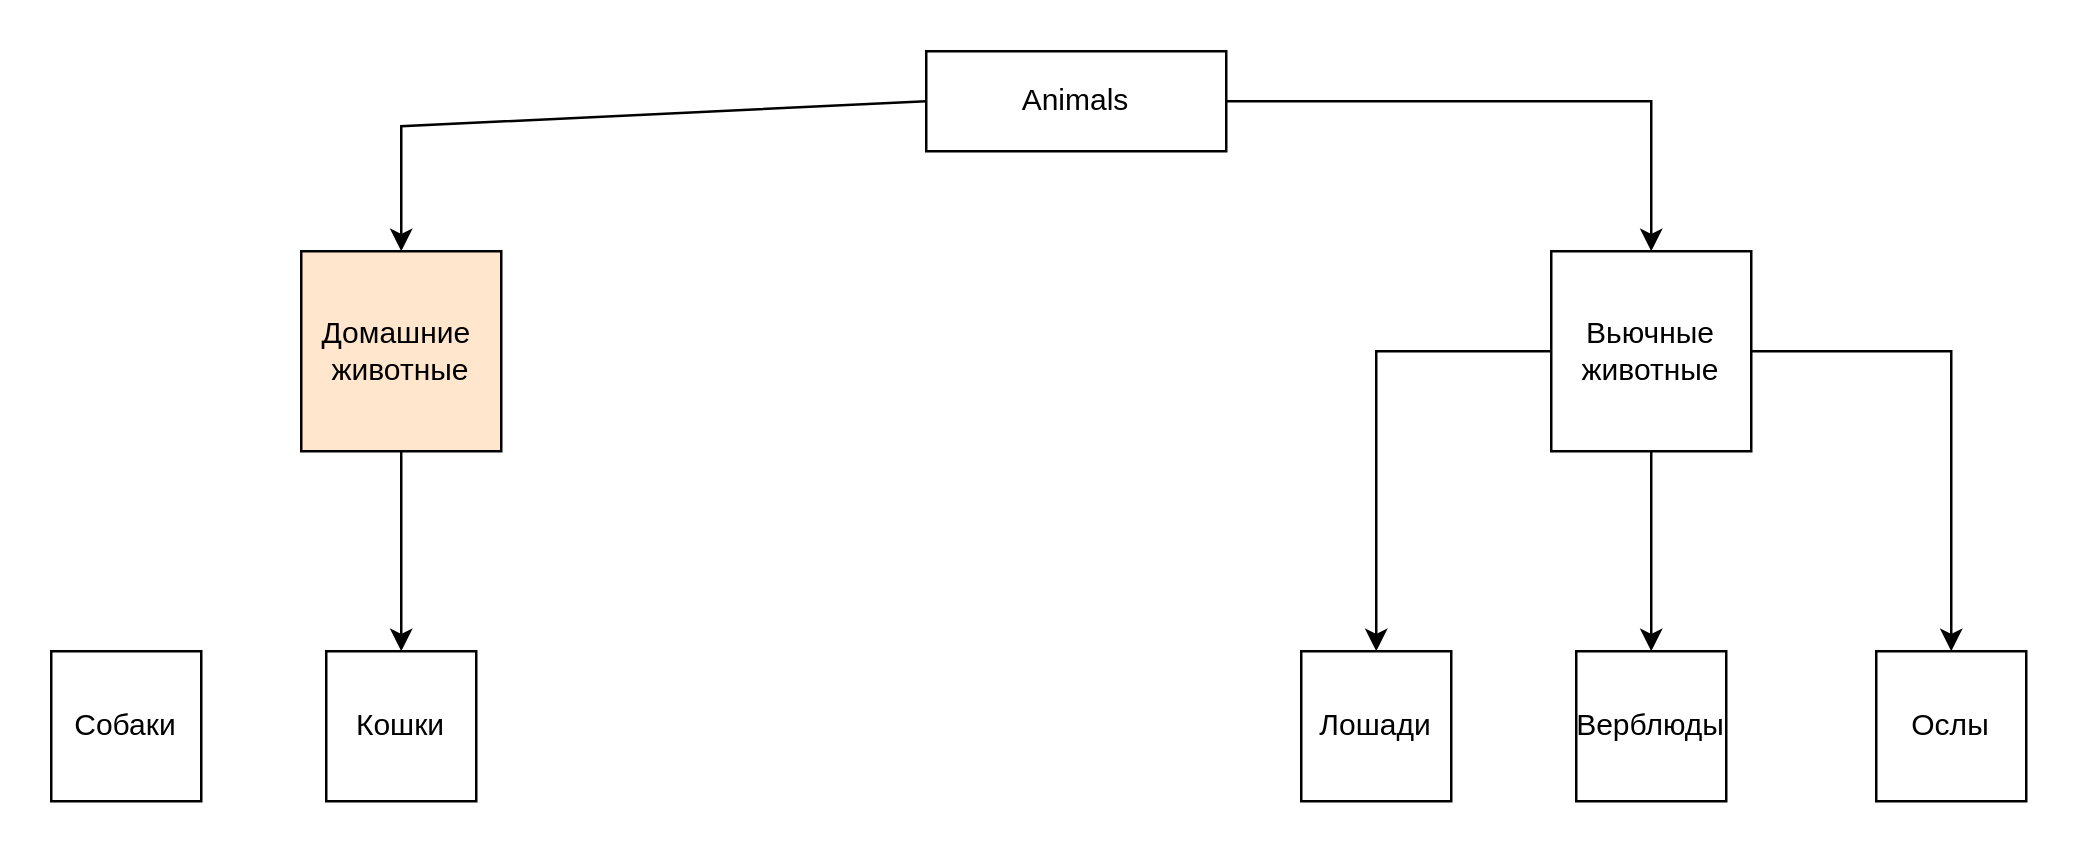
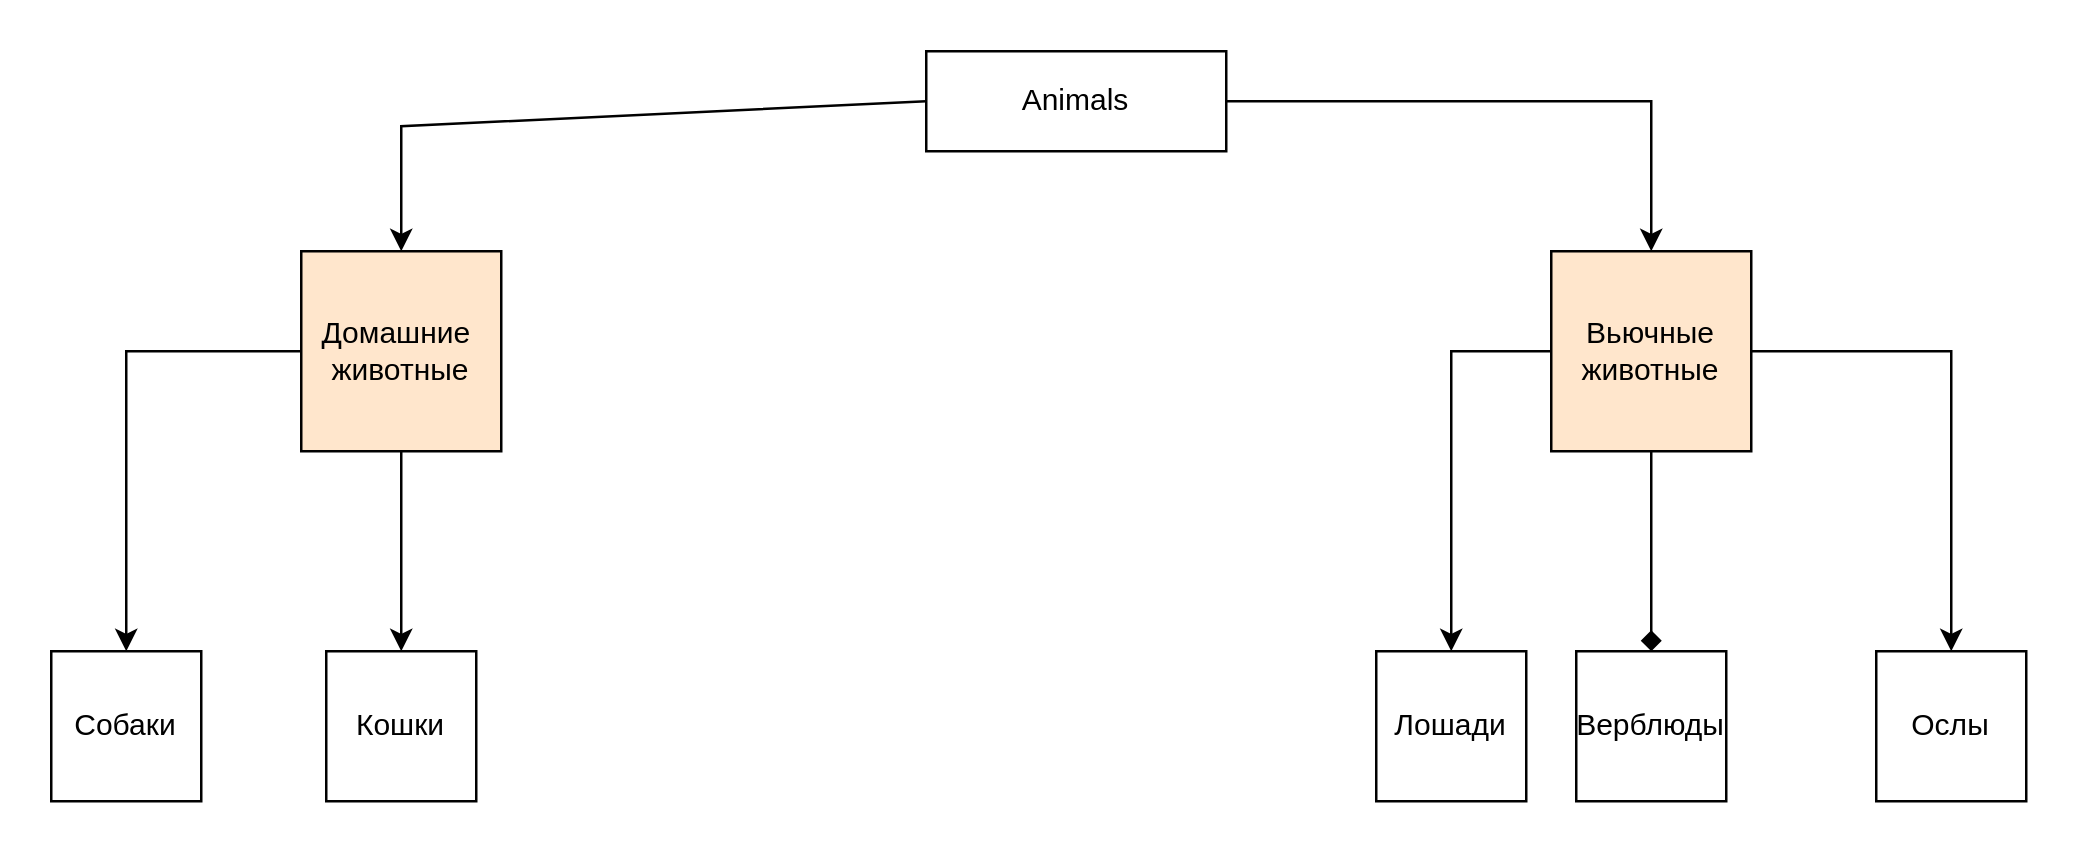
(1651, 351) -> (1651, 351)
none -> (126, 405)
(1651, 632) -> (1651, 631)
(1376, 726) -> (1451, 726)
